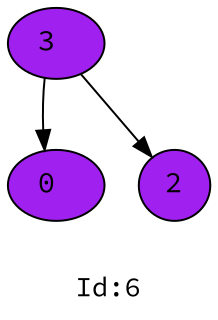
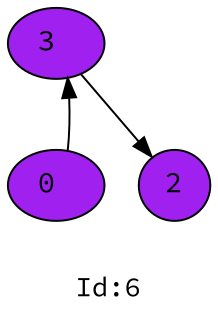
(43, 104) -> (69, 124)
